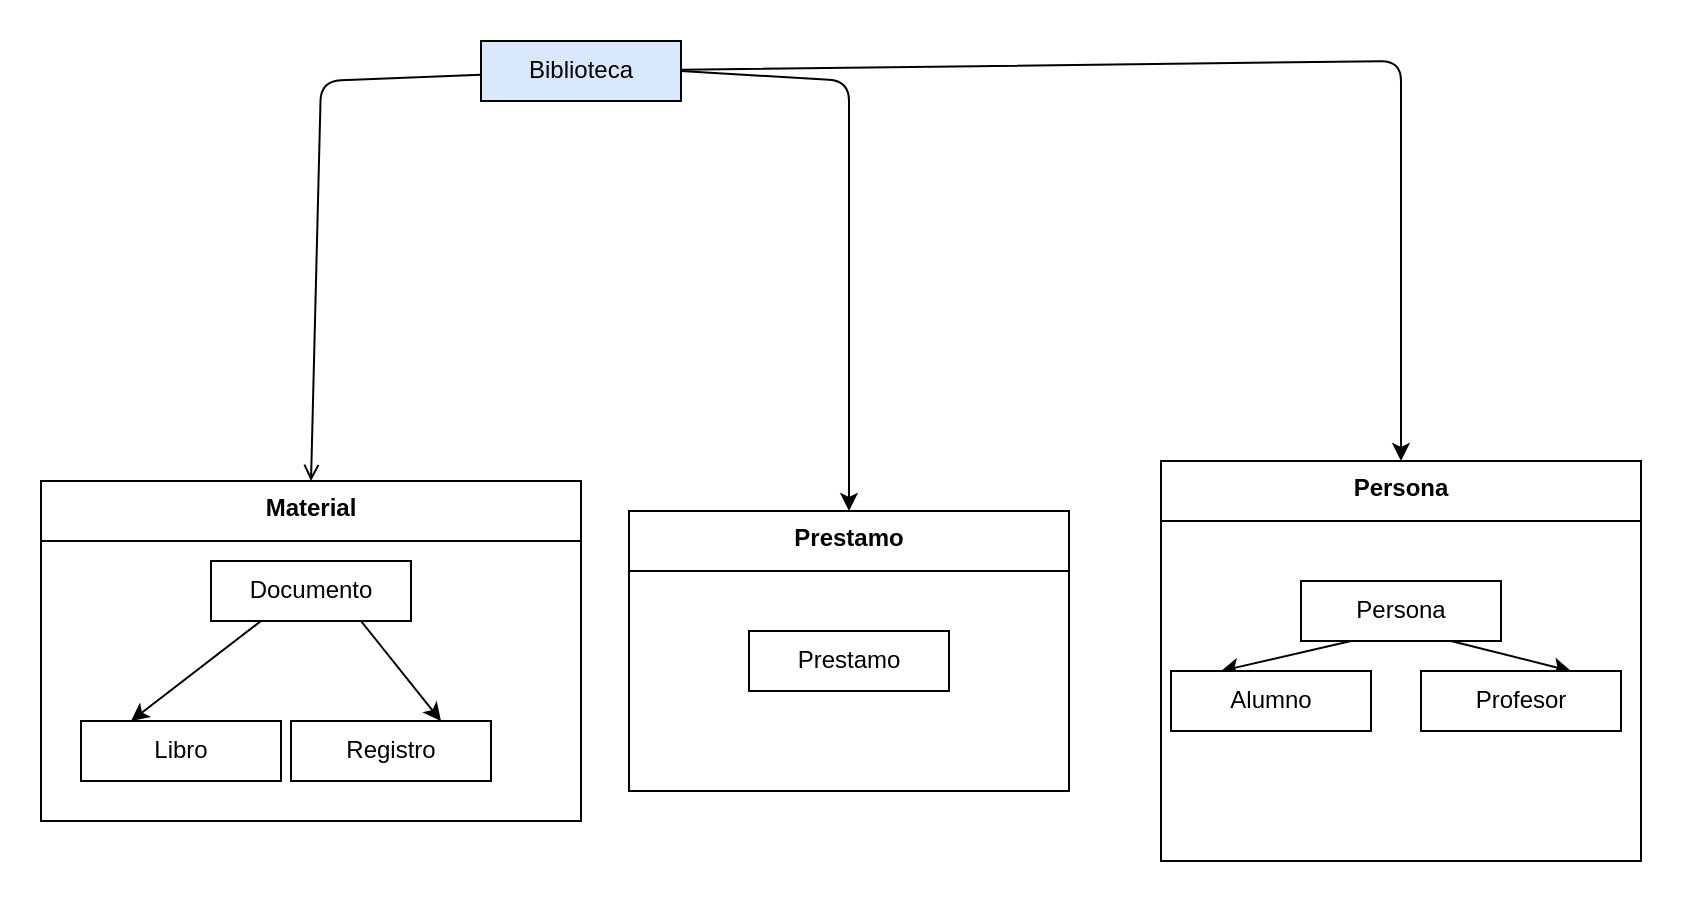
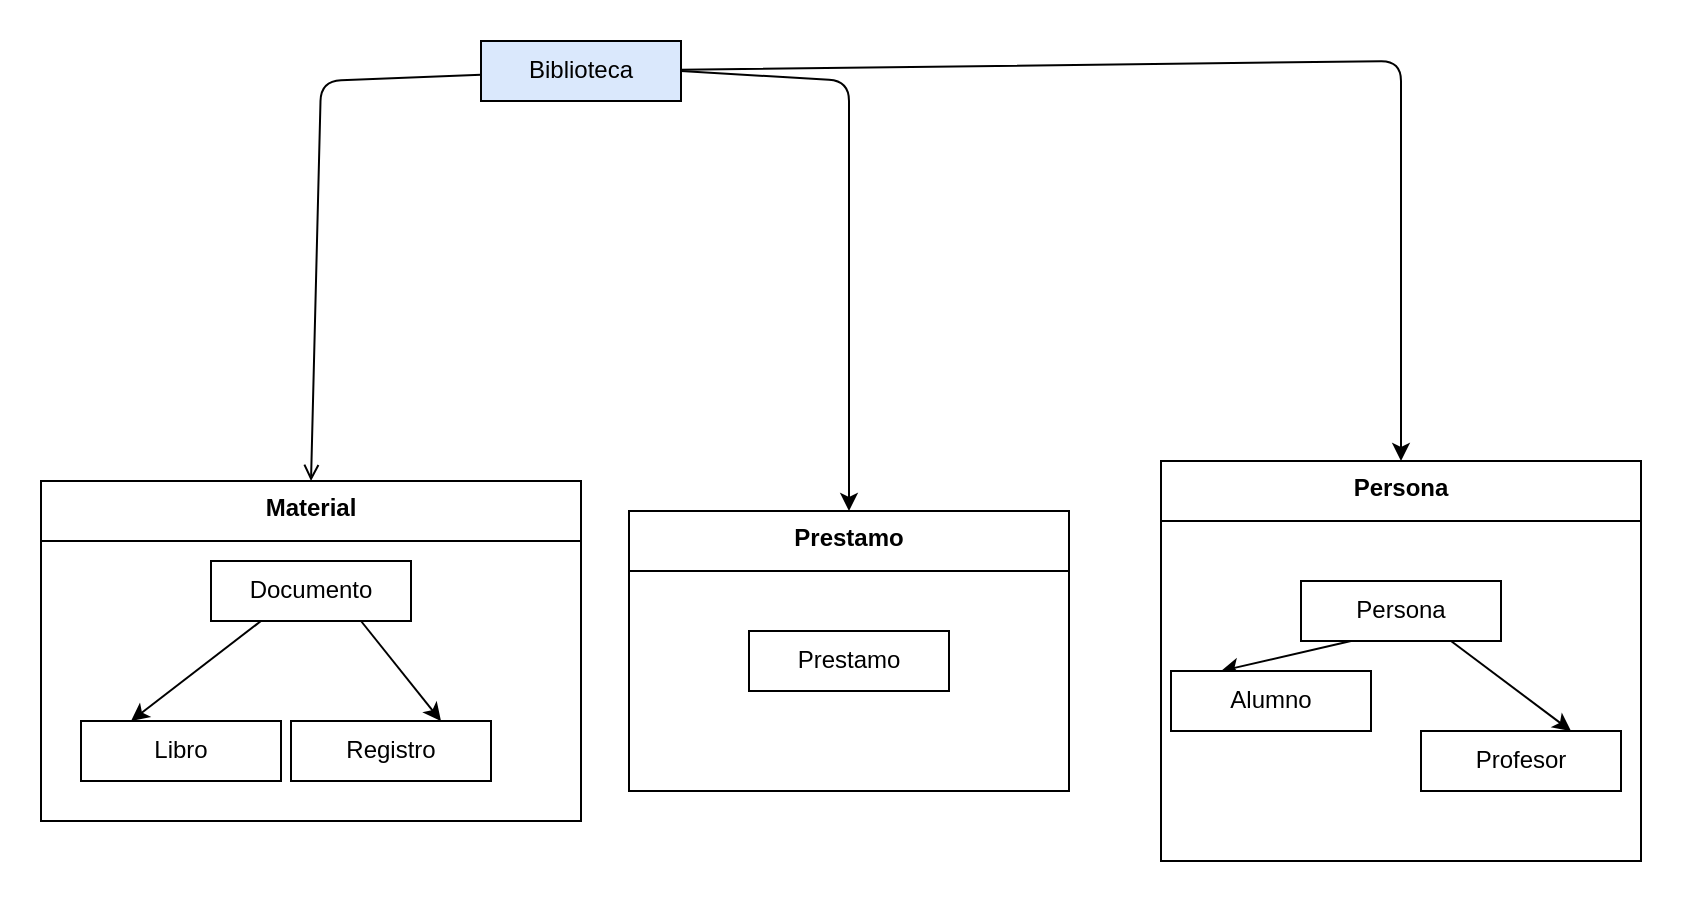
(1521, 701) -> (1521, 761)
